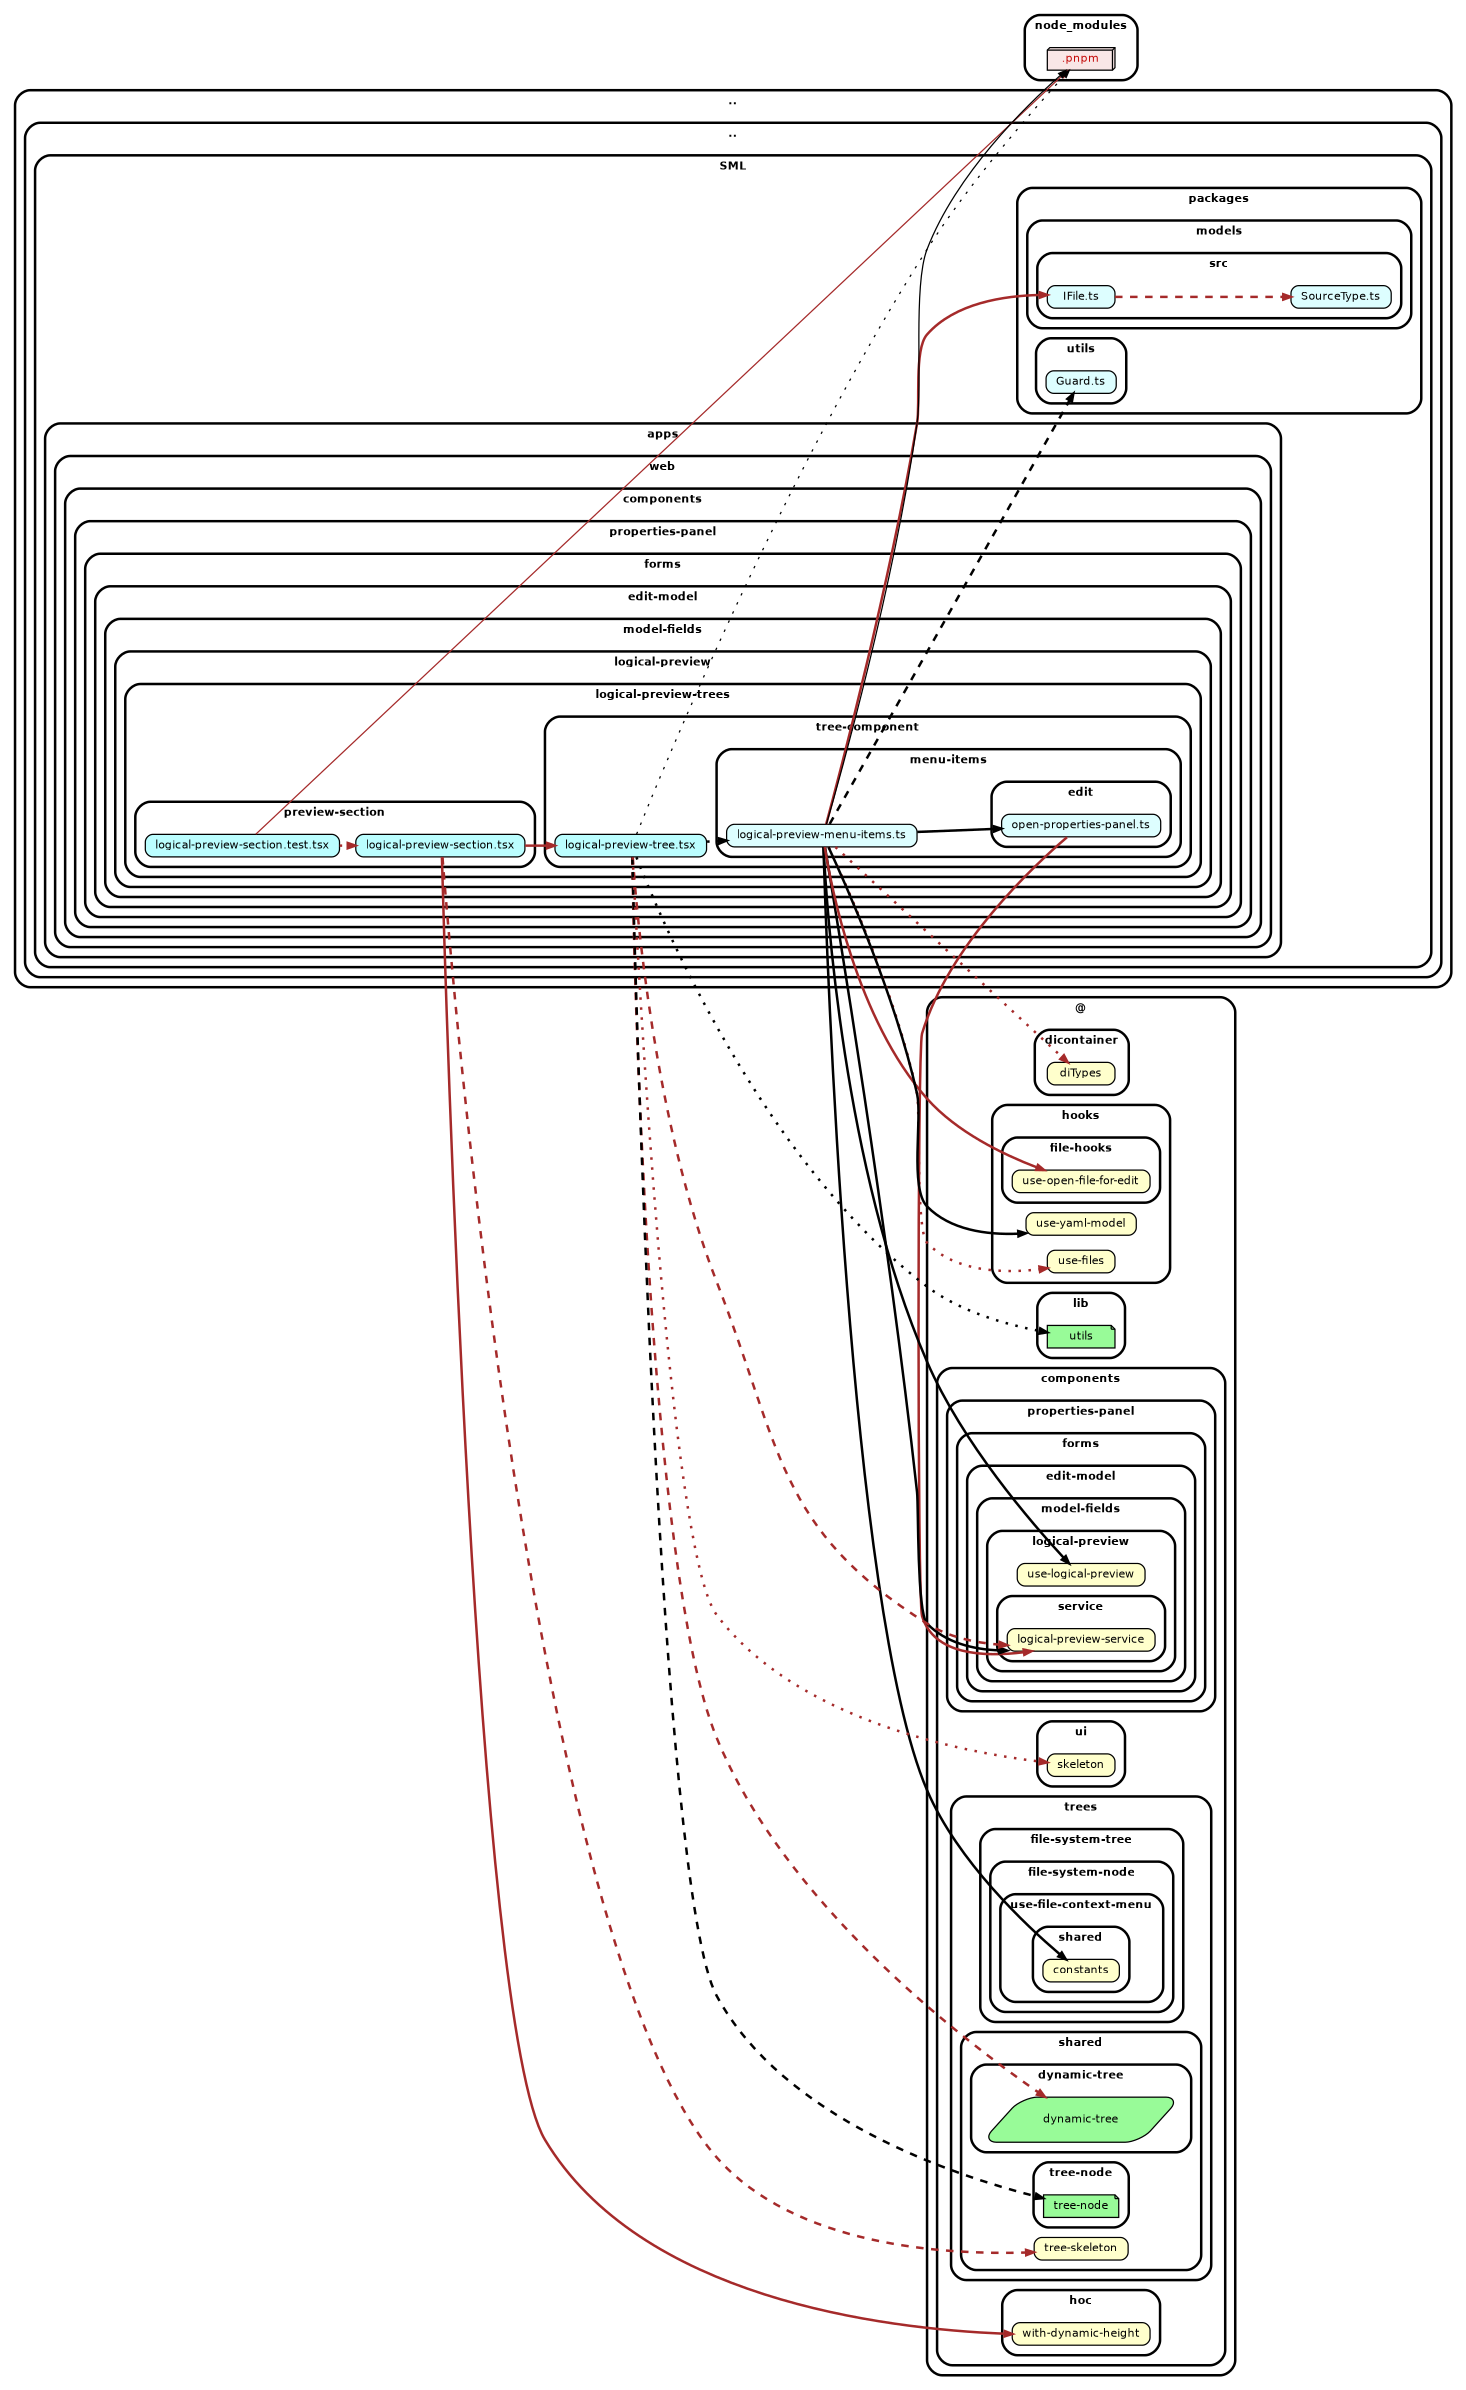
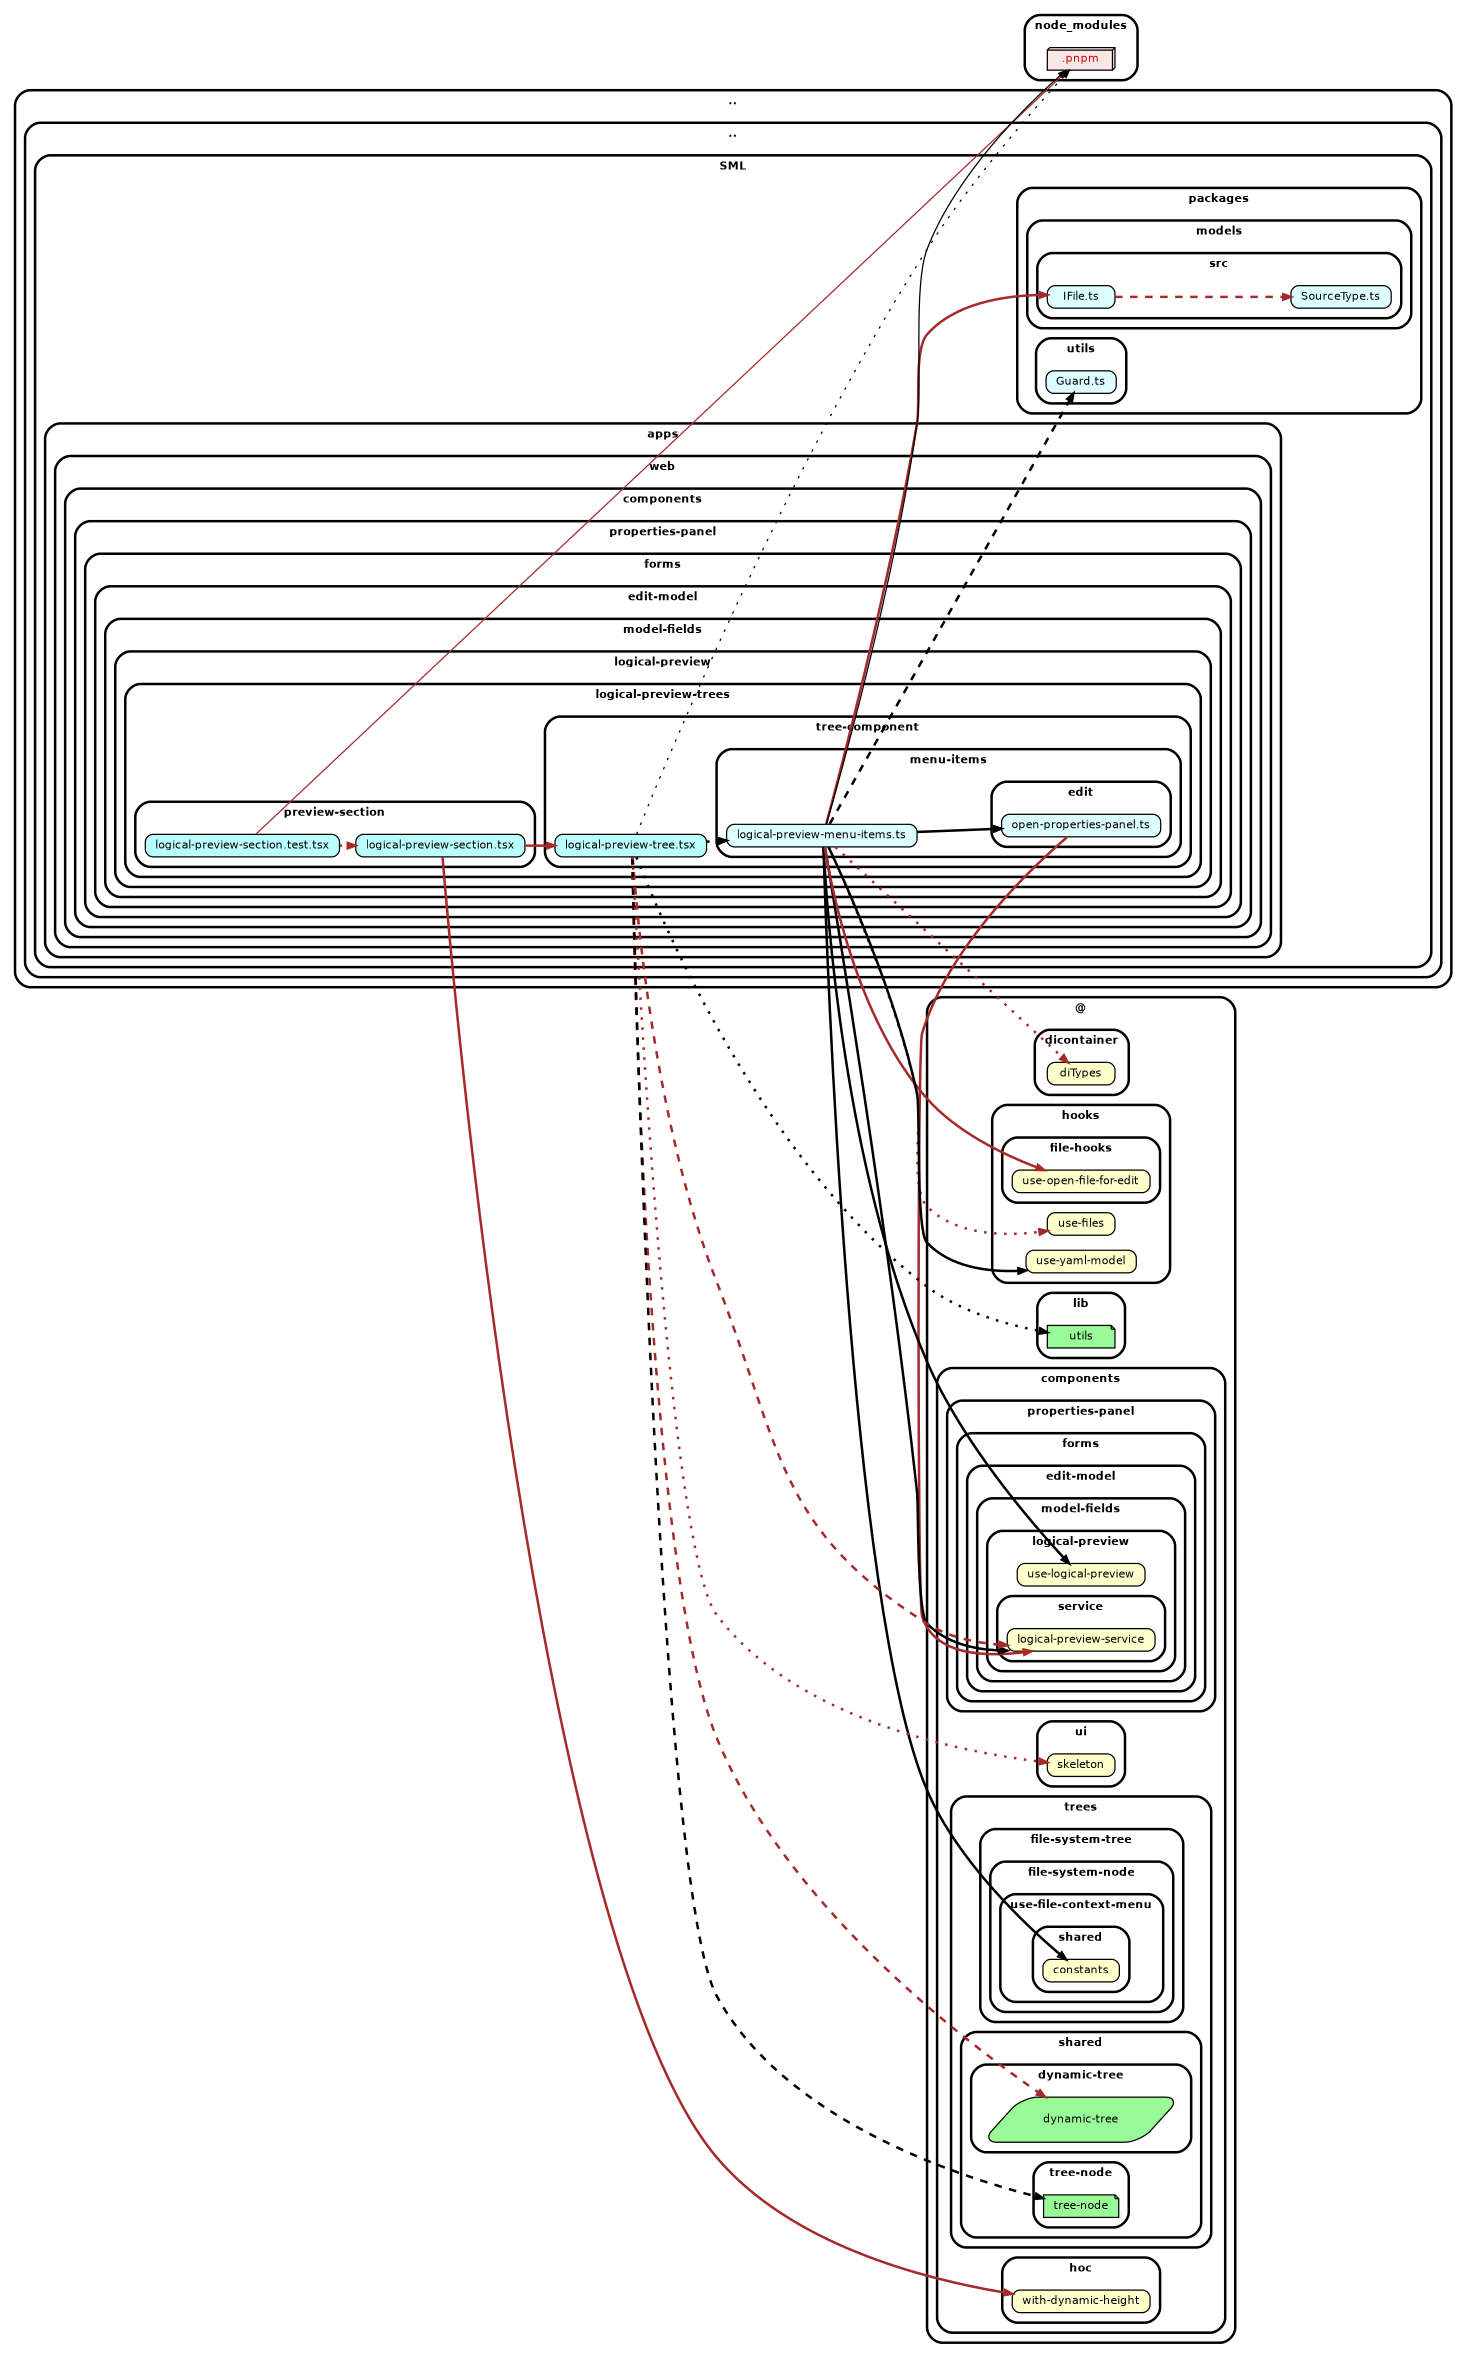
(1081, 2249) -> none
